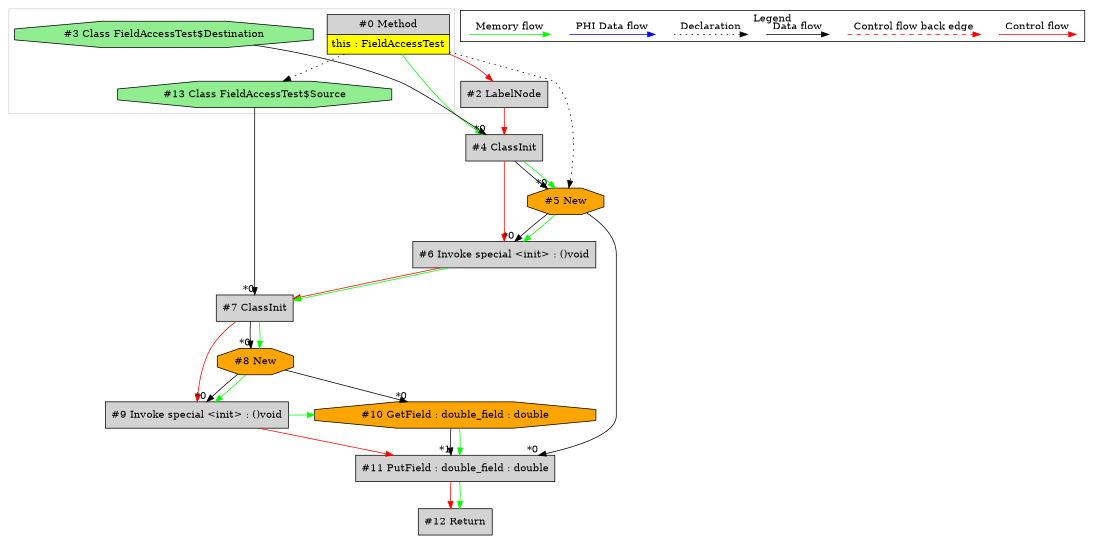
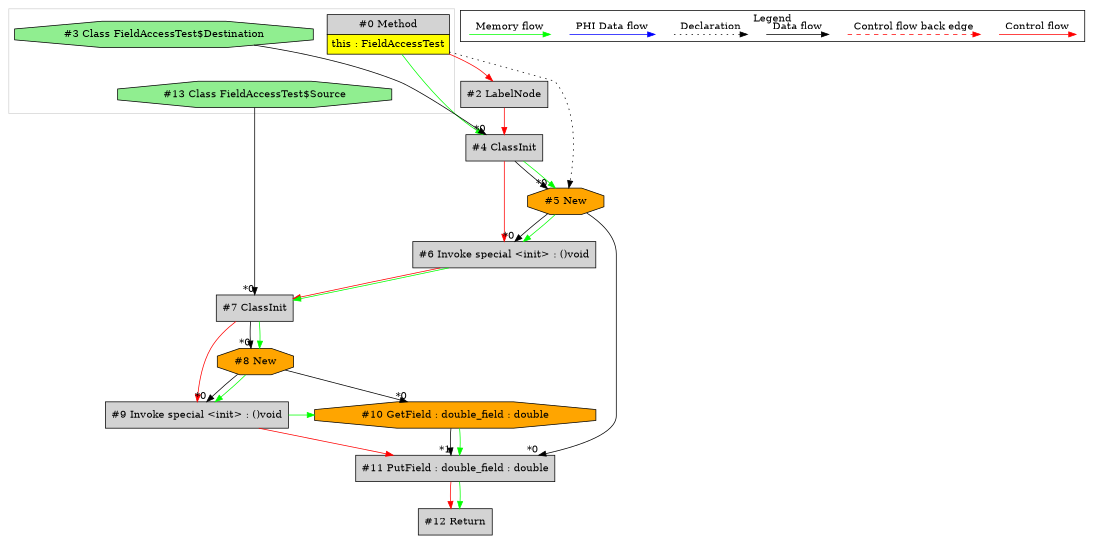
(317, 66) -> none
